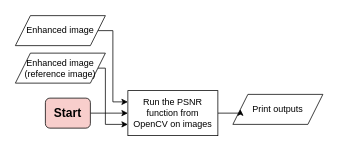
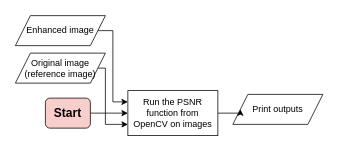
(60, 68) -> (60, 68)
